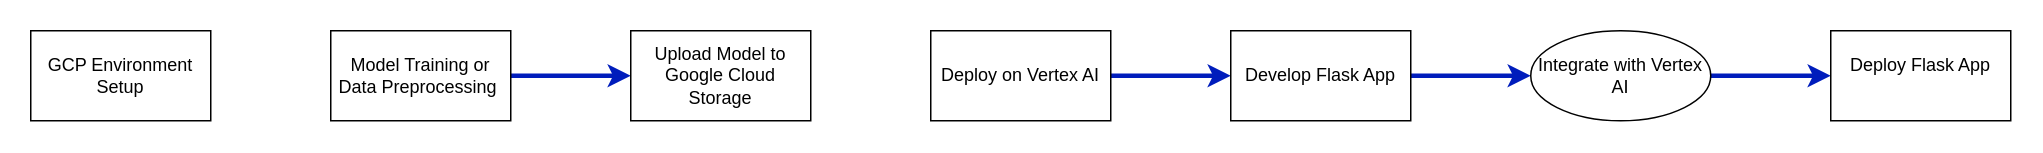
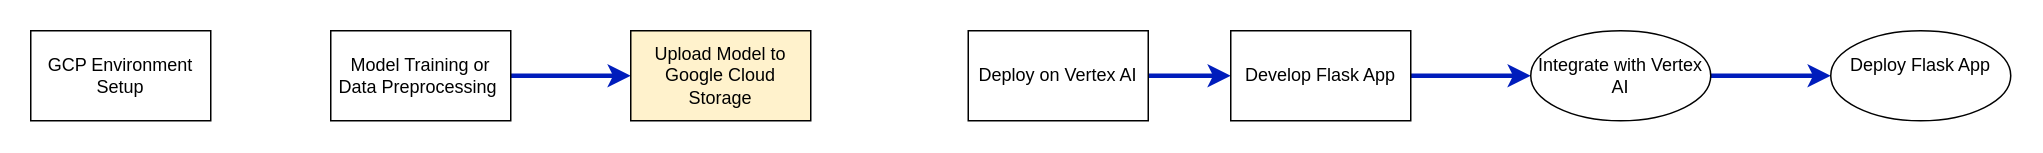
(721, 76) -> (721, 76)
(1021, 76) -> (1058, 76)
(1921, 76) -> (1921, 76)
